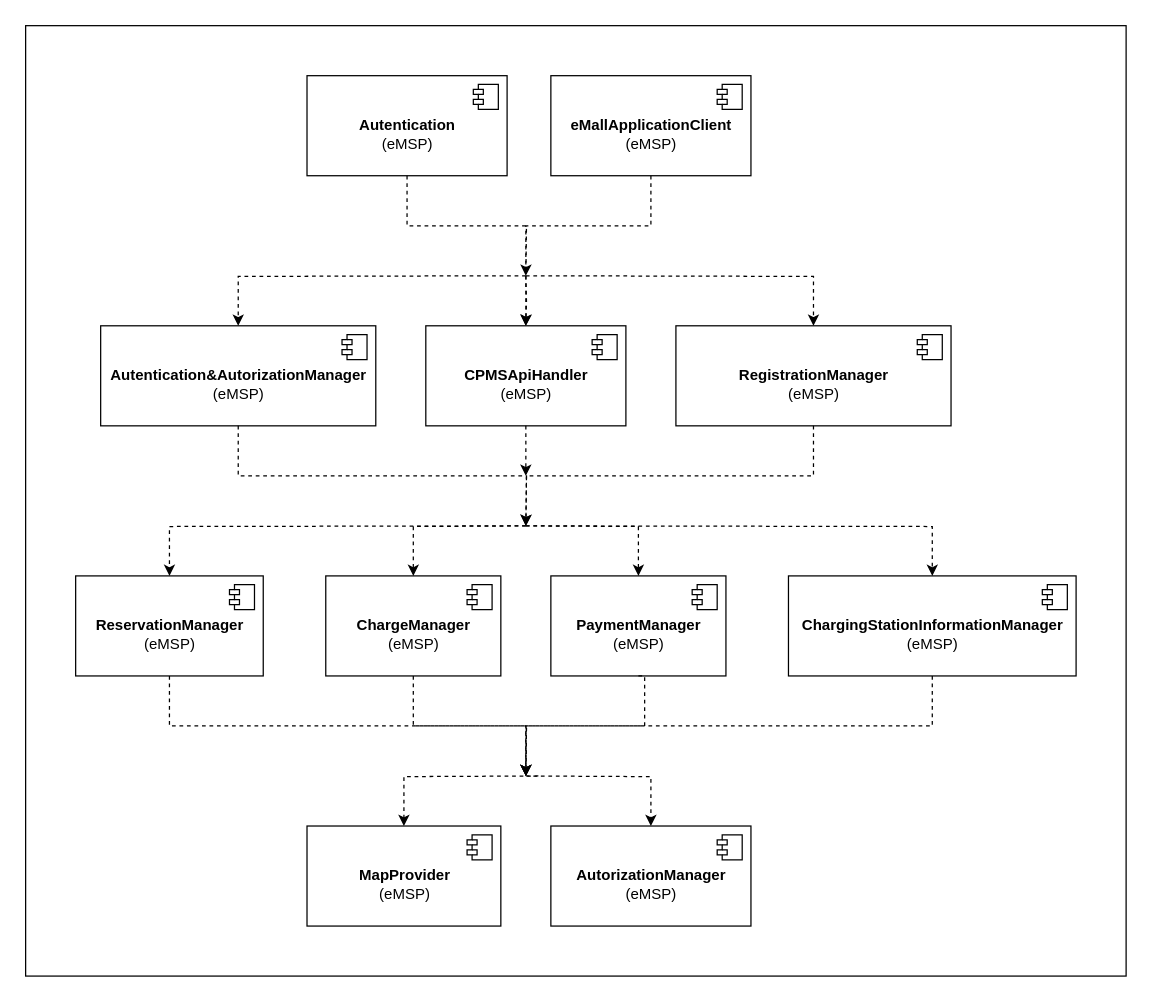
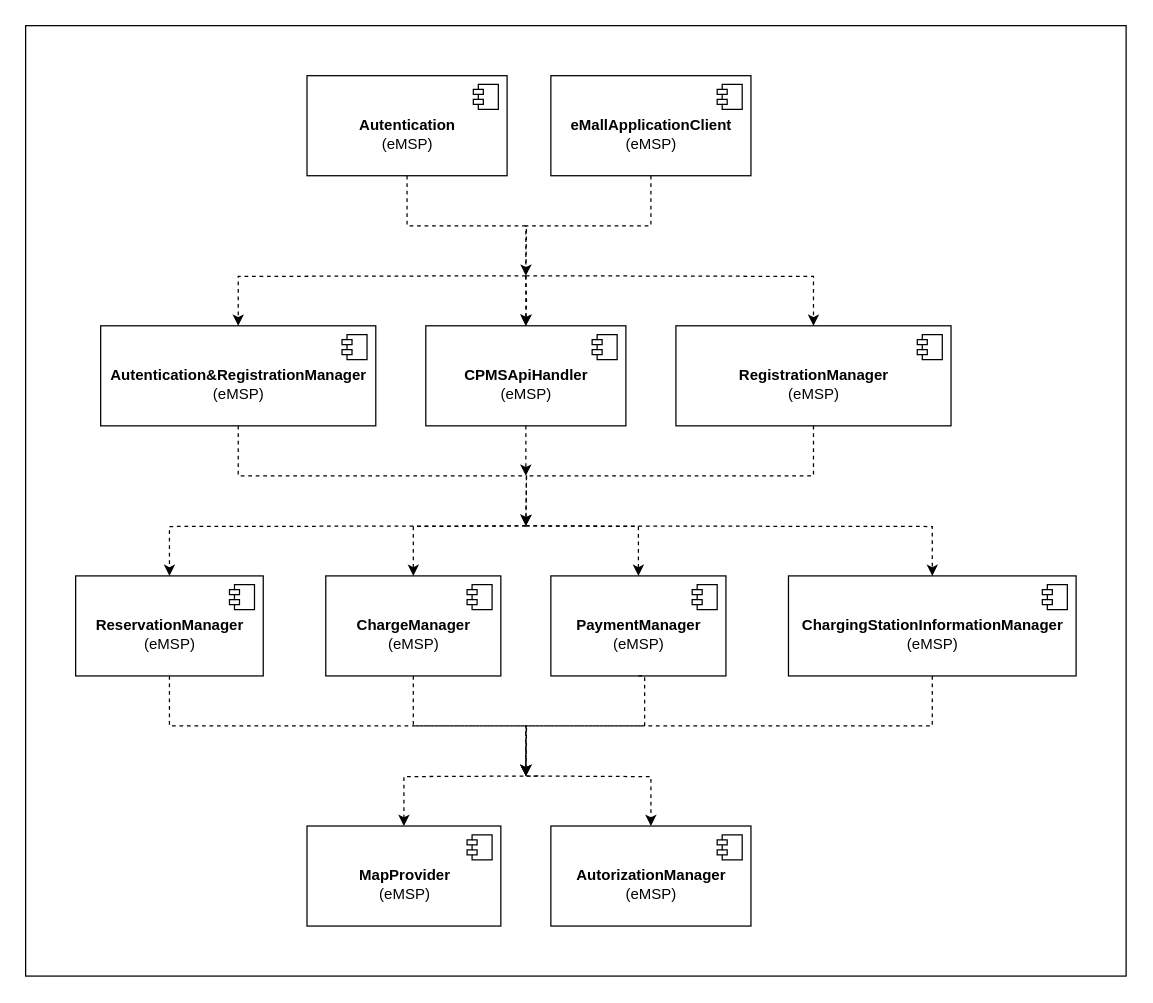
(239, 376) -> (239, 376)
